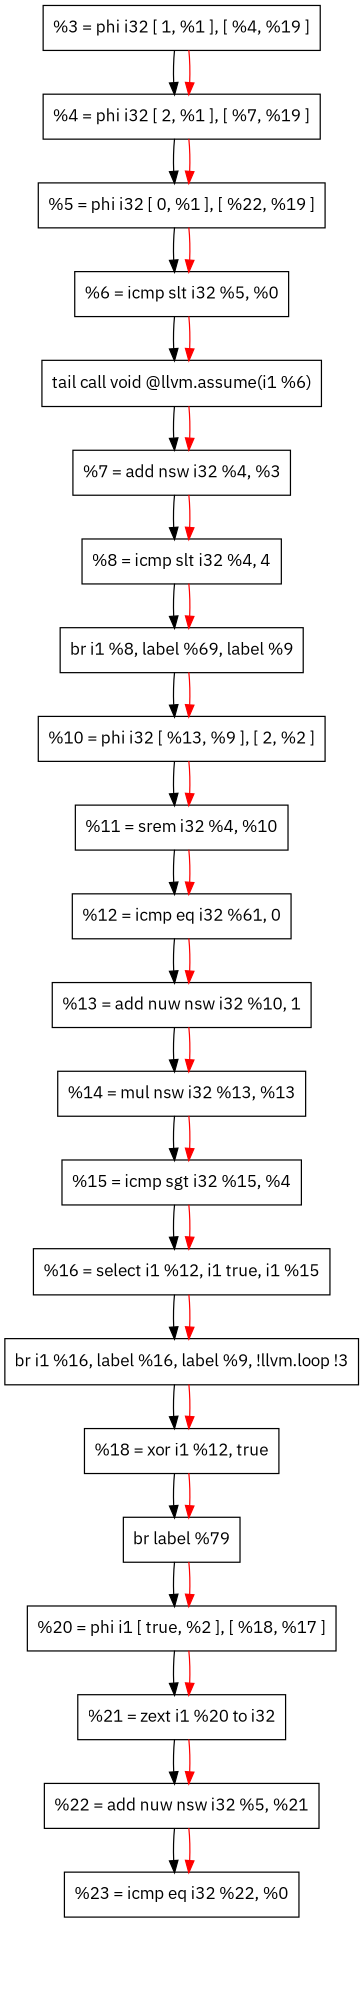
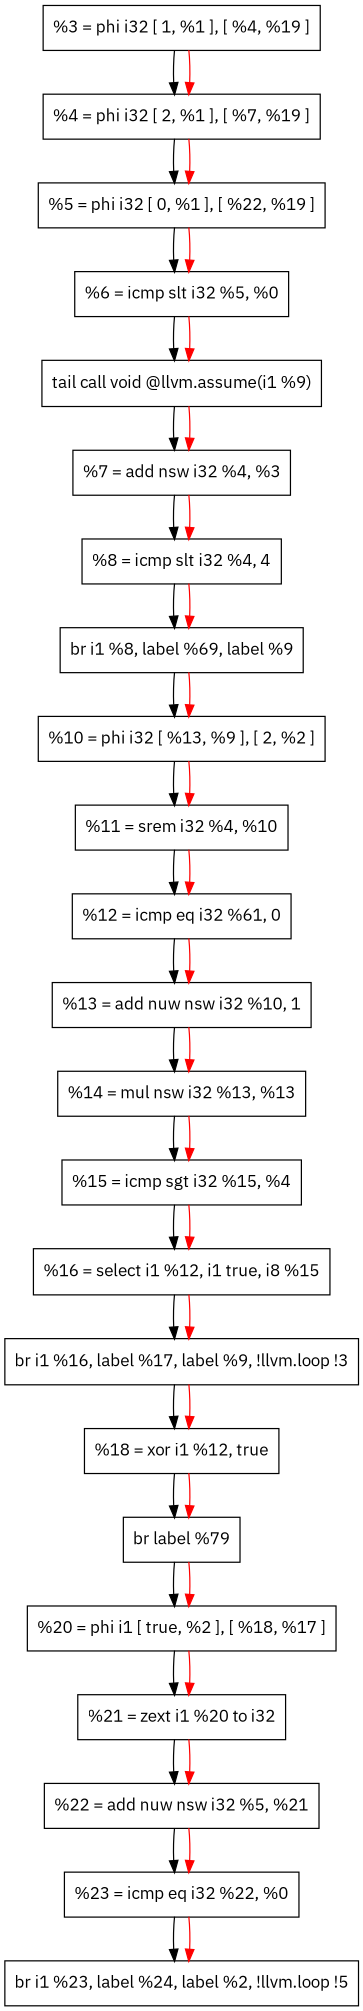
(182, 383) -> (182, 383)
(182, 1272) -> (182, 1272)
(182, 1362) -> (182, 1362)
none -> (182, 1983)
